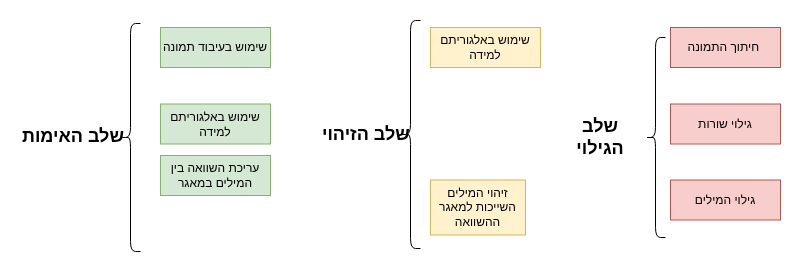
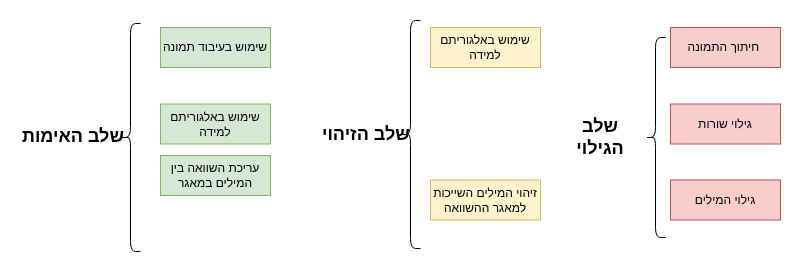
(478, 208) -> (486, 200)
